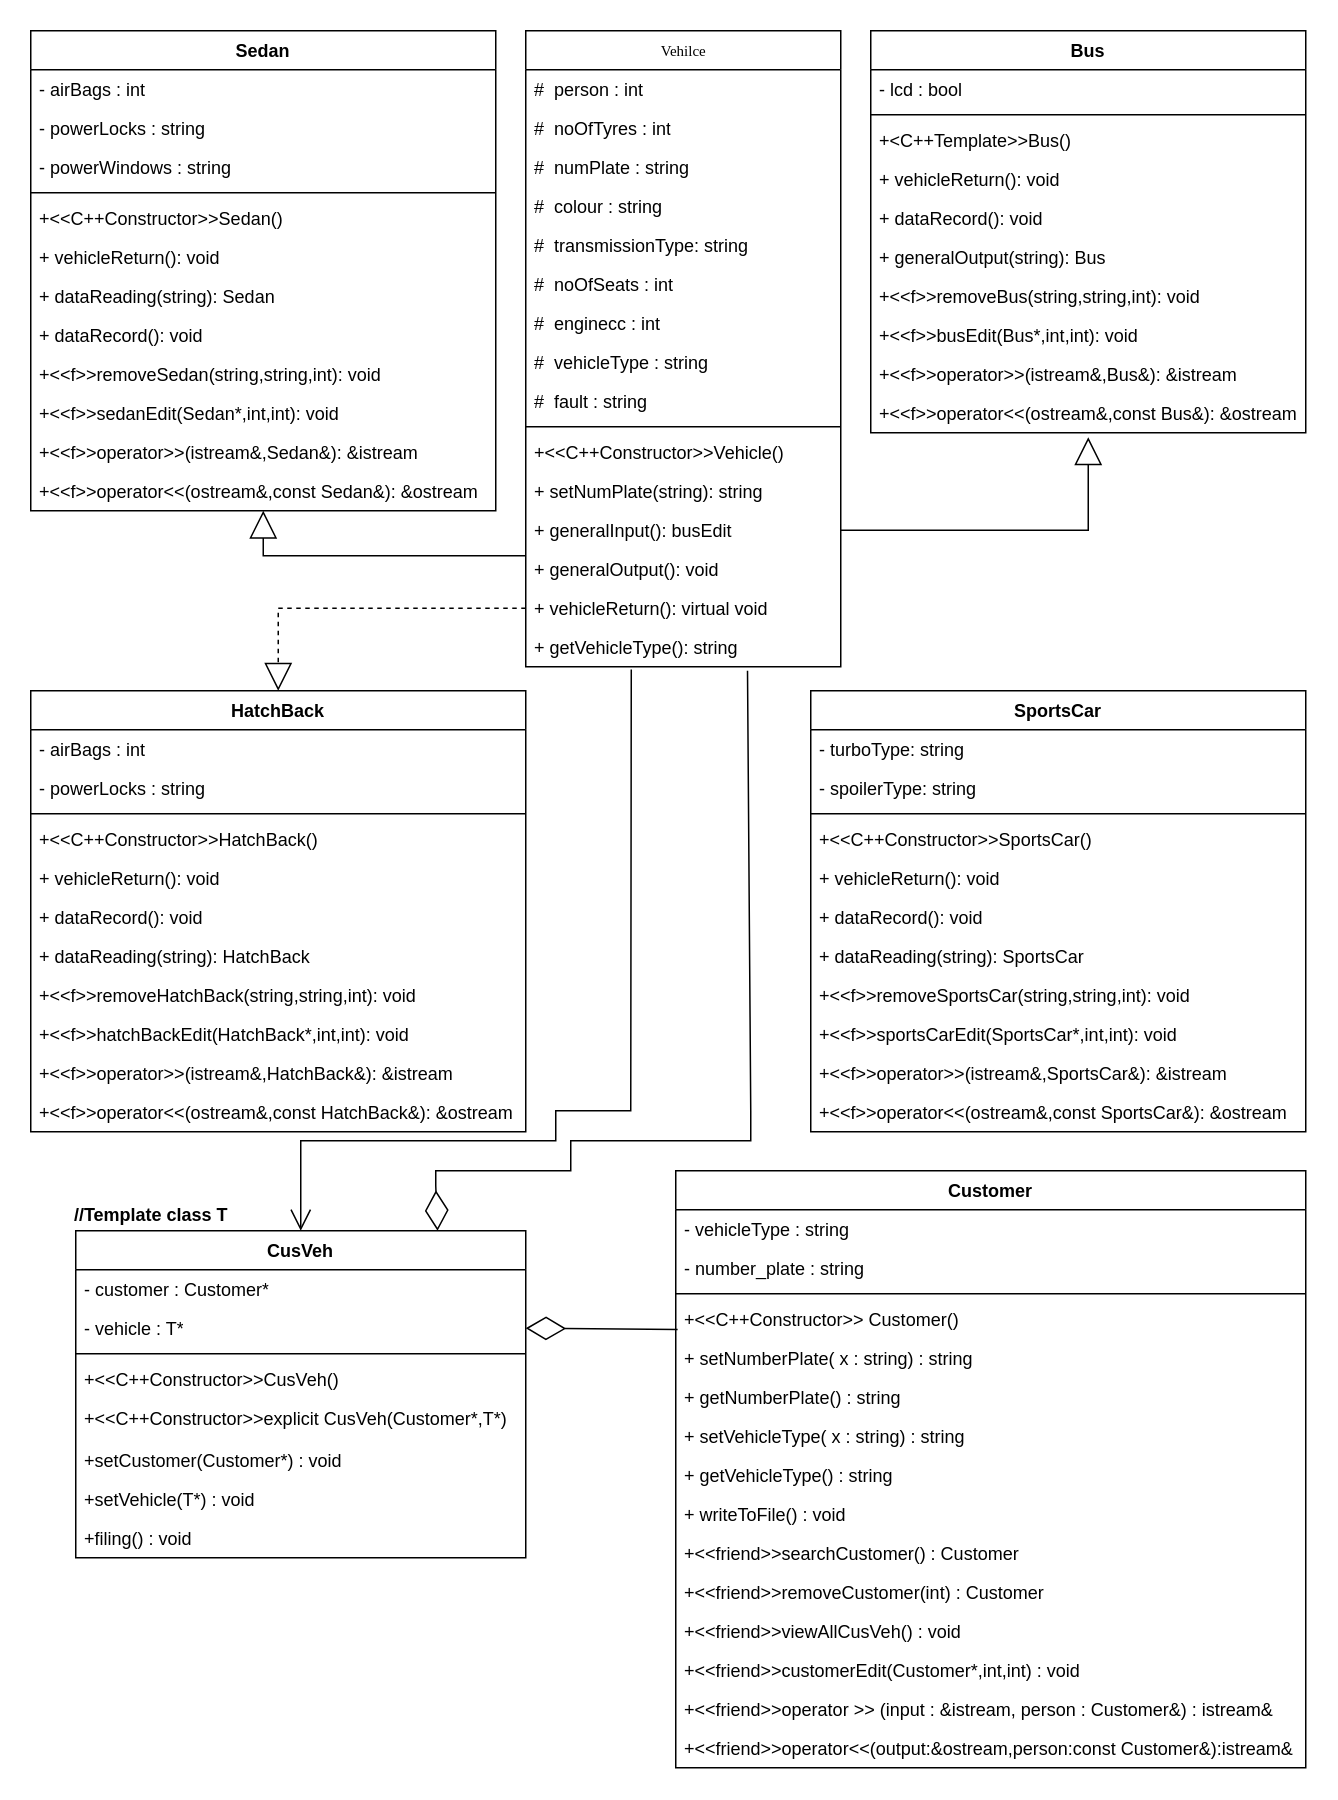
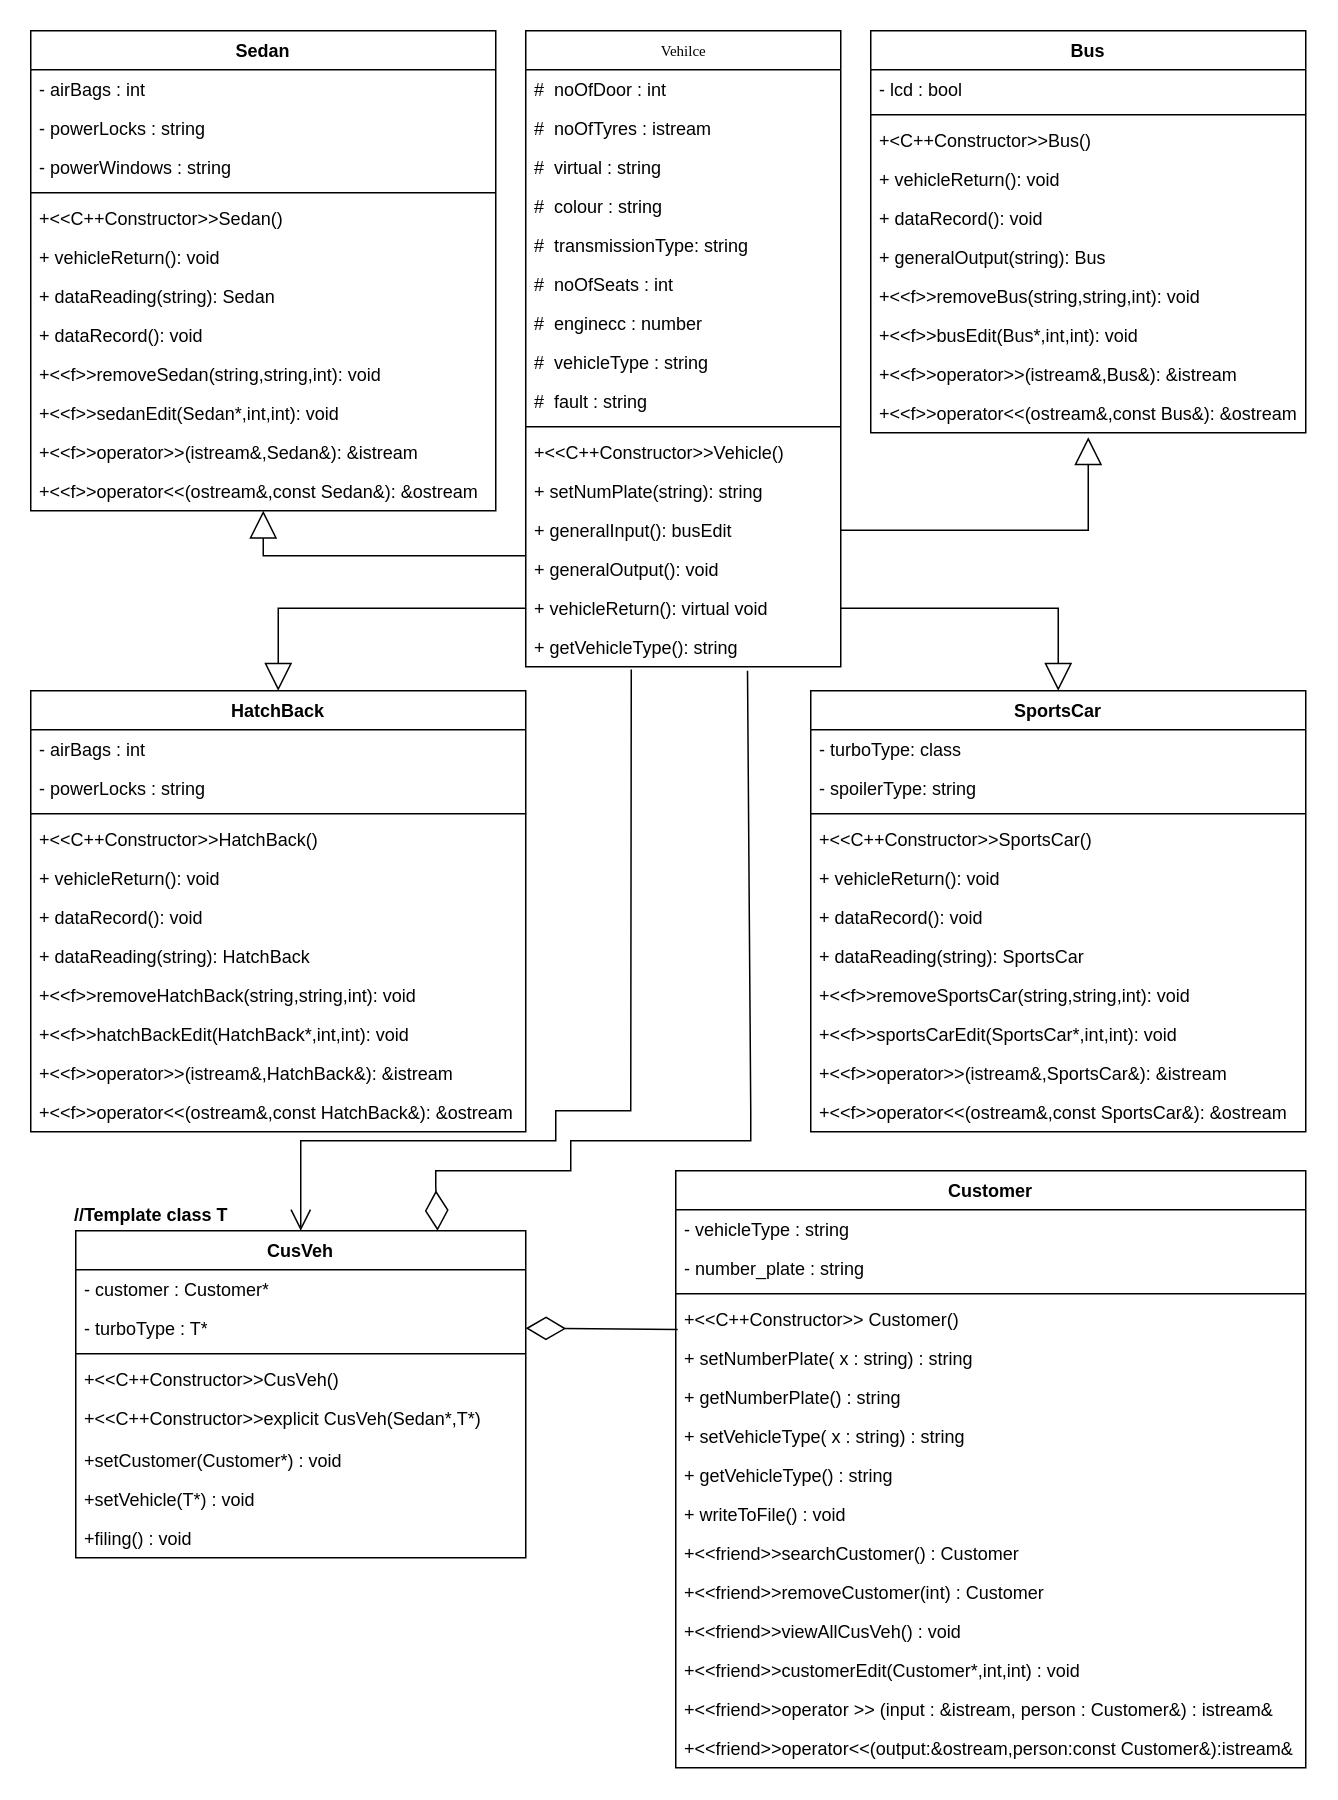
(599, 91) -> (609, 91)
(614, 130) -> (634, 130)
(978, 142) -> (996, 142)
(622, 169) -> (614, 169)
(606, 325) -> (624, 325)
(372, 608) -> (372, 608)
none -> (977, 608)
(908, 750) -> (903, 750)
(141, 1330) -> (156, 1330)
(302, 1431) -> (300, 1420)
